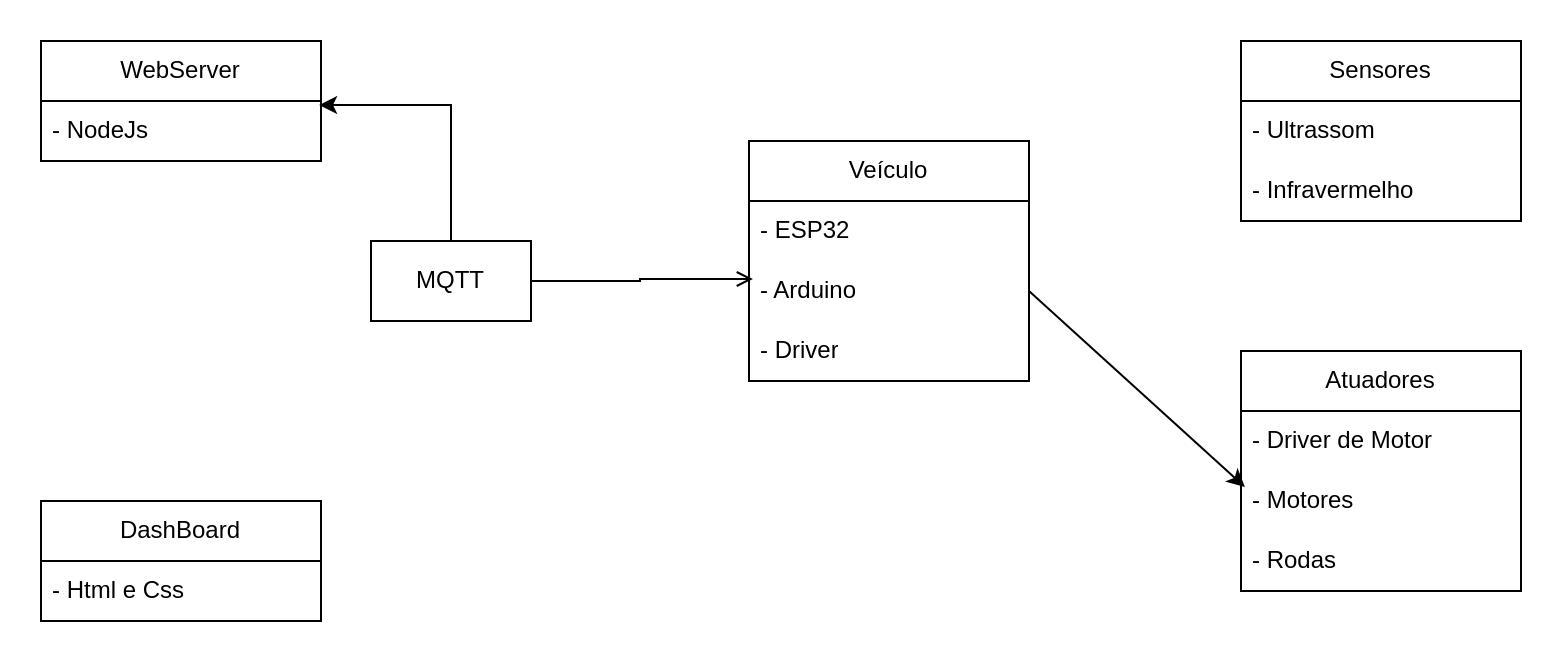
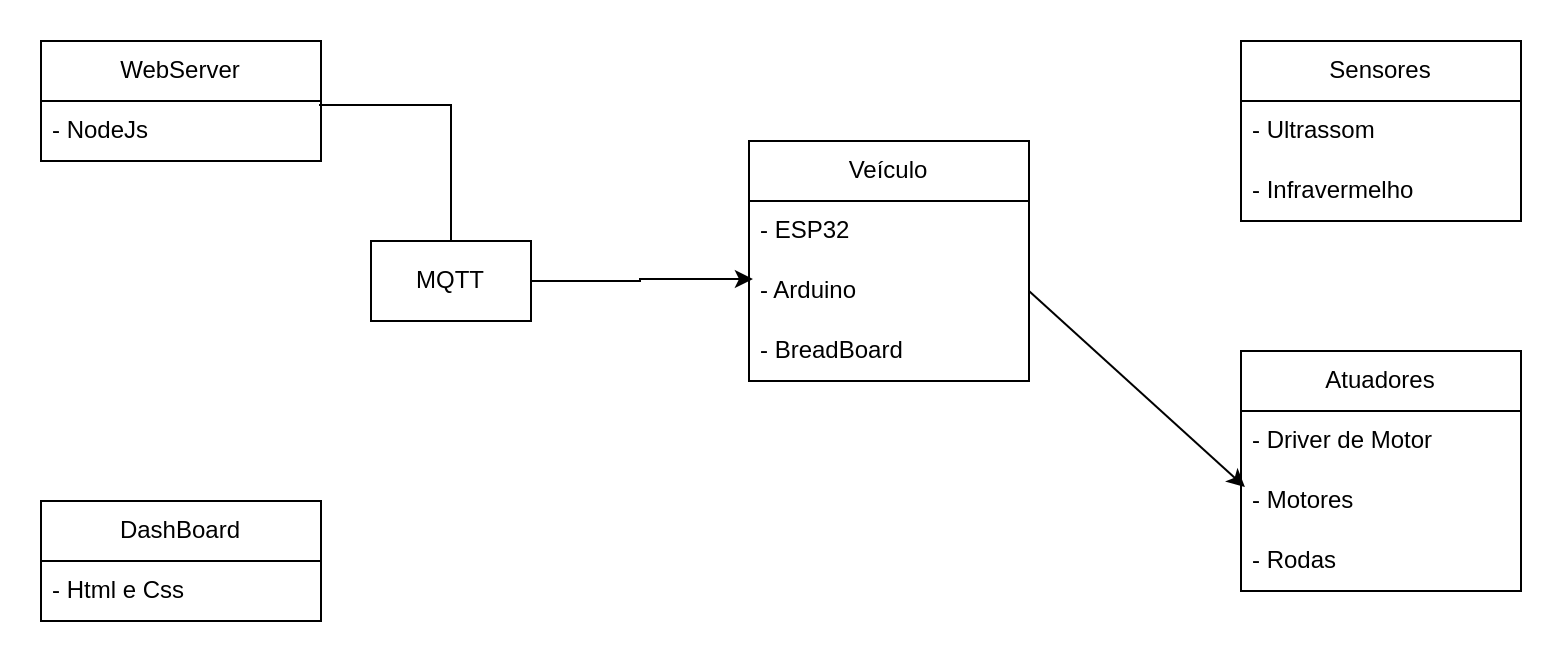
(334, 105) -> (330, 105)
(741, 279) -> (738, 279)
(809, 351) -> (839, 351)
